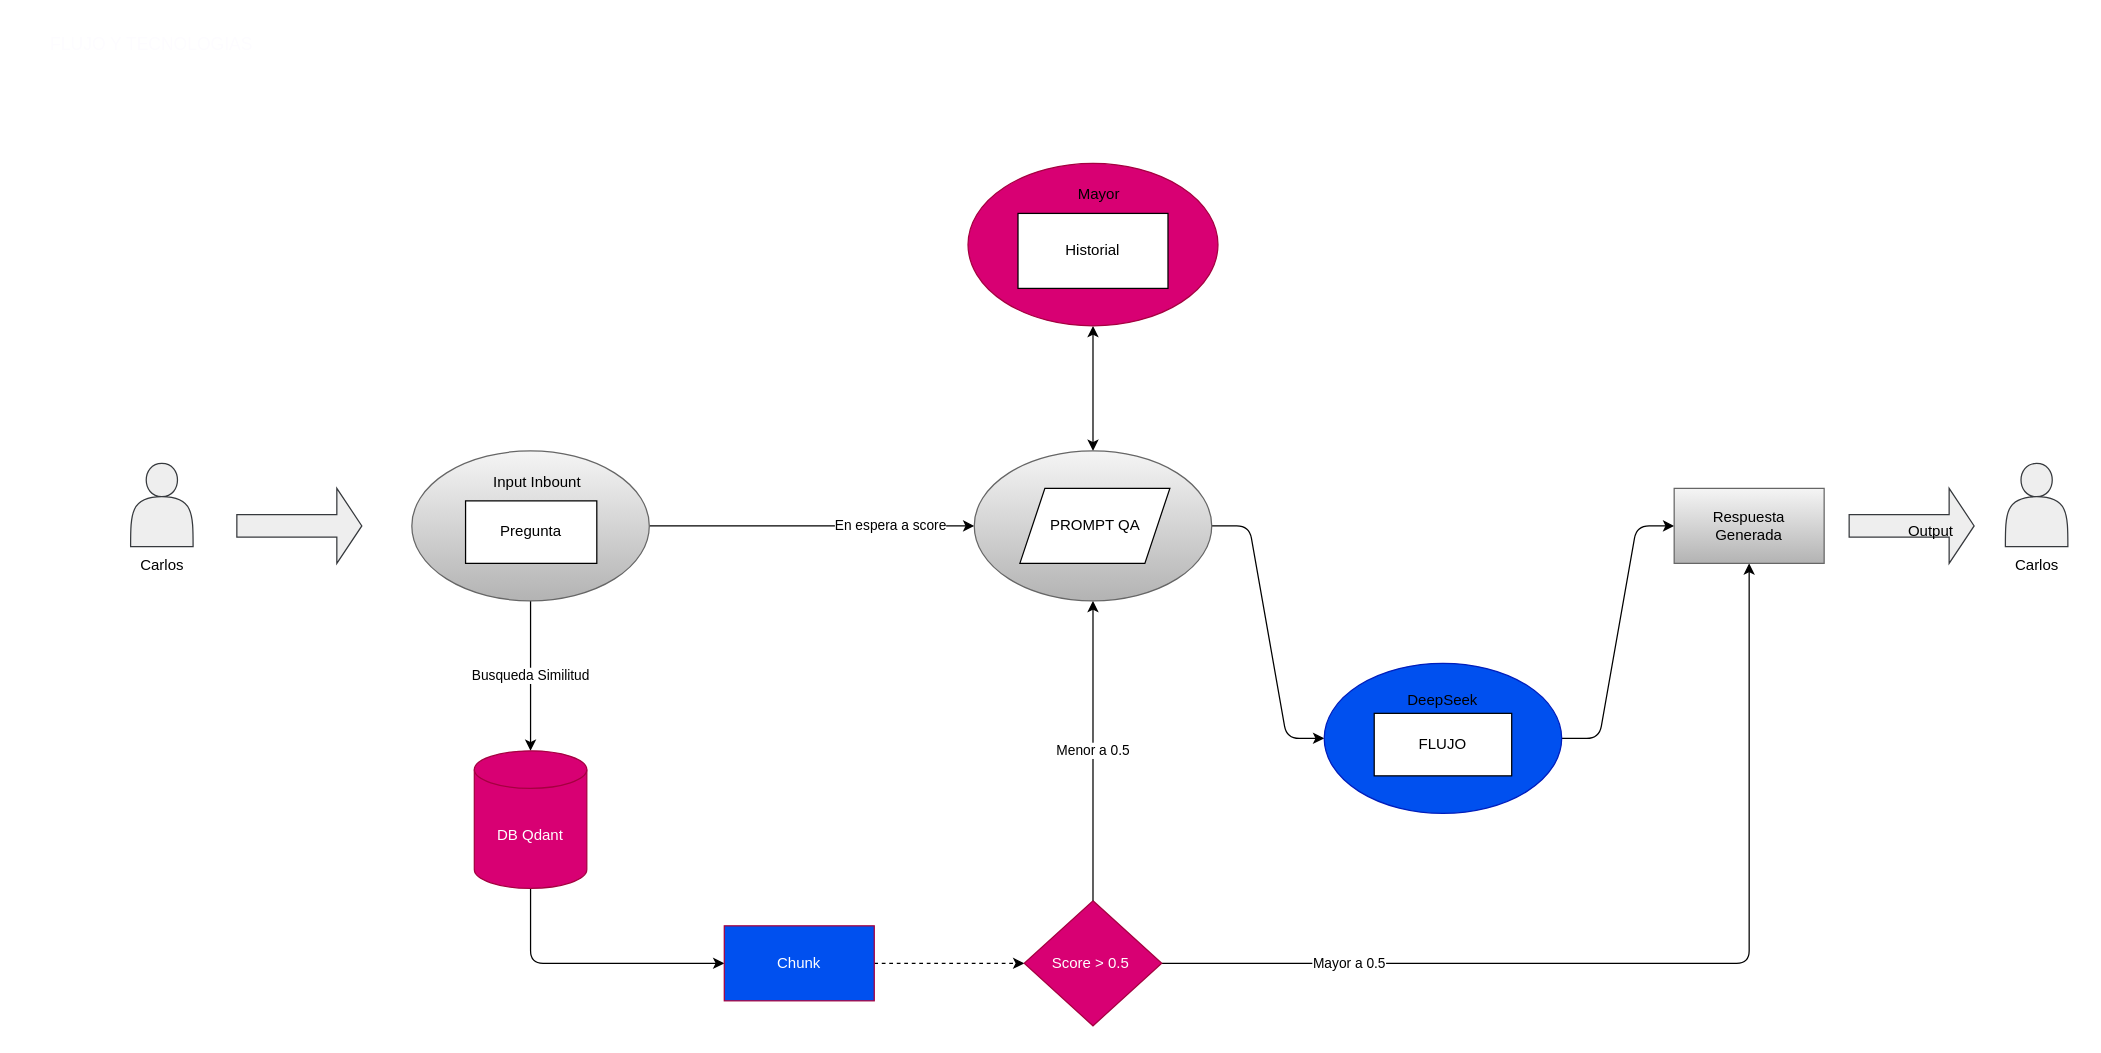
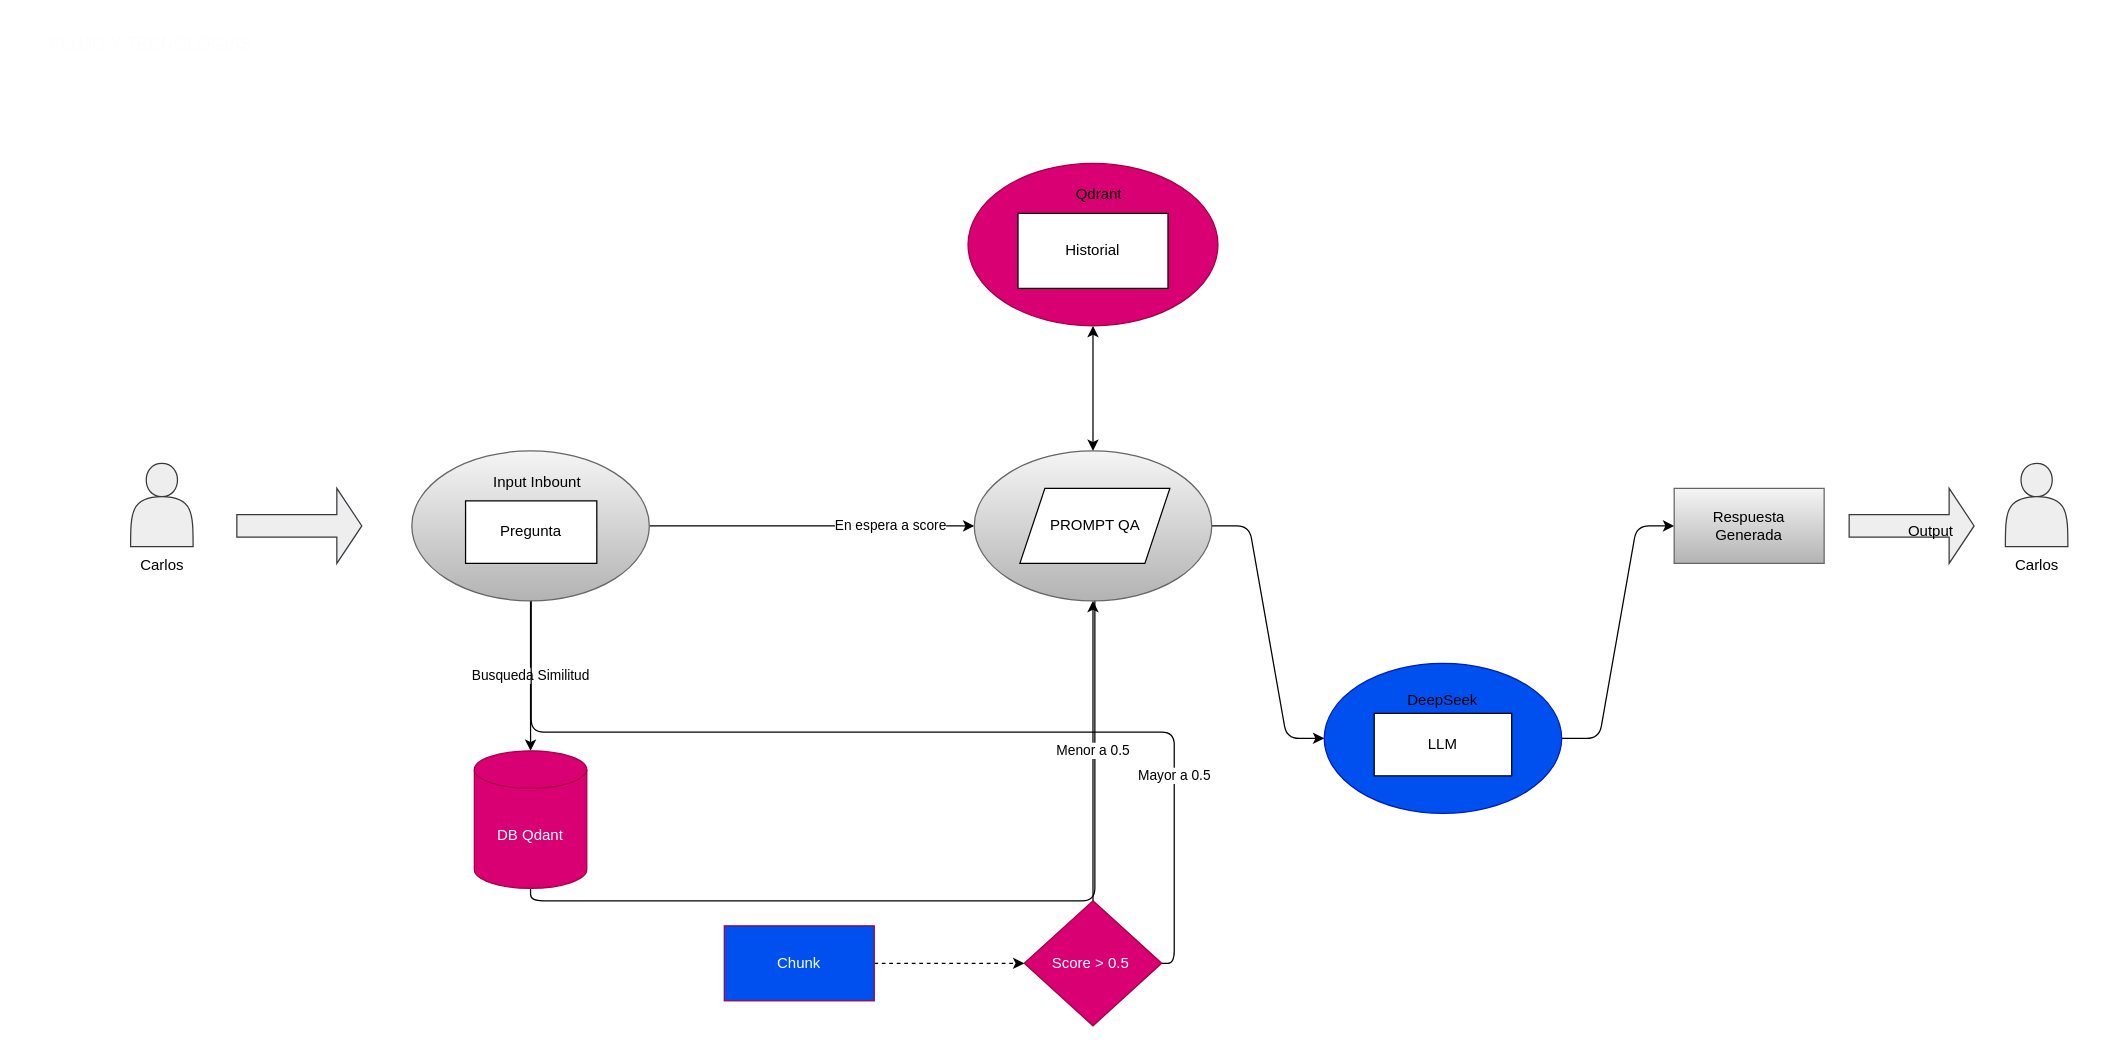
(1099, 194) -> (1099, 194)
(1443, 744) -> (1443, 744)
(594, 963) -> (879, 901)
(1649, 963) -> (965, 732)
